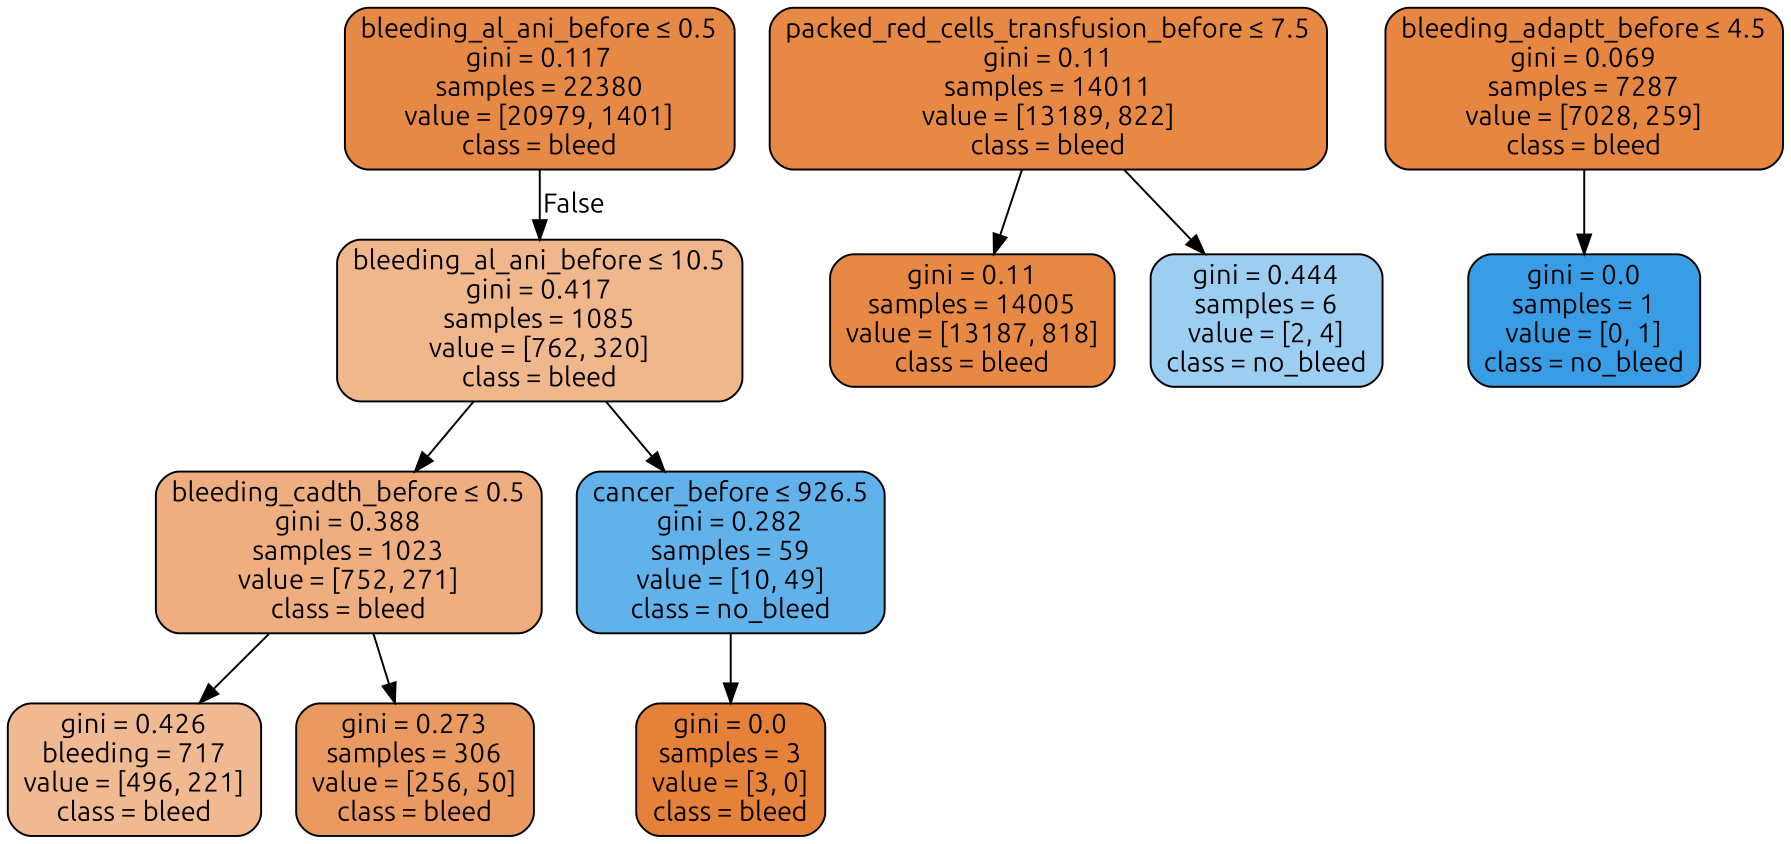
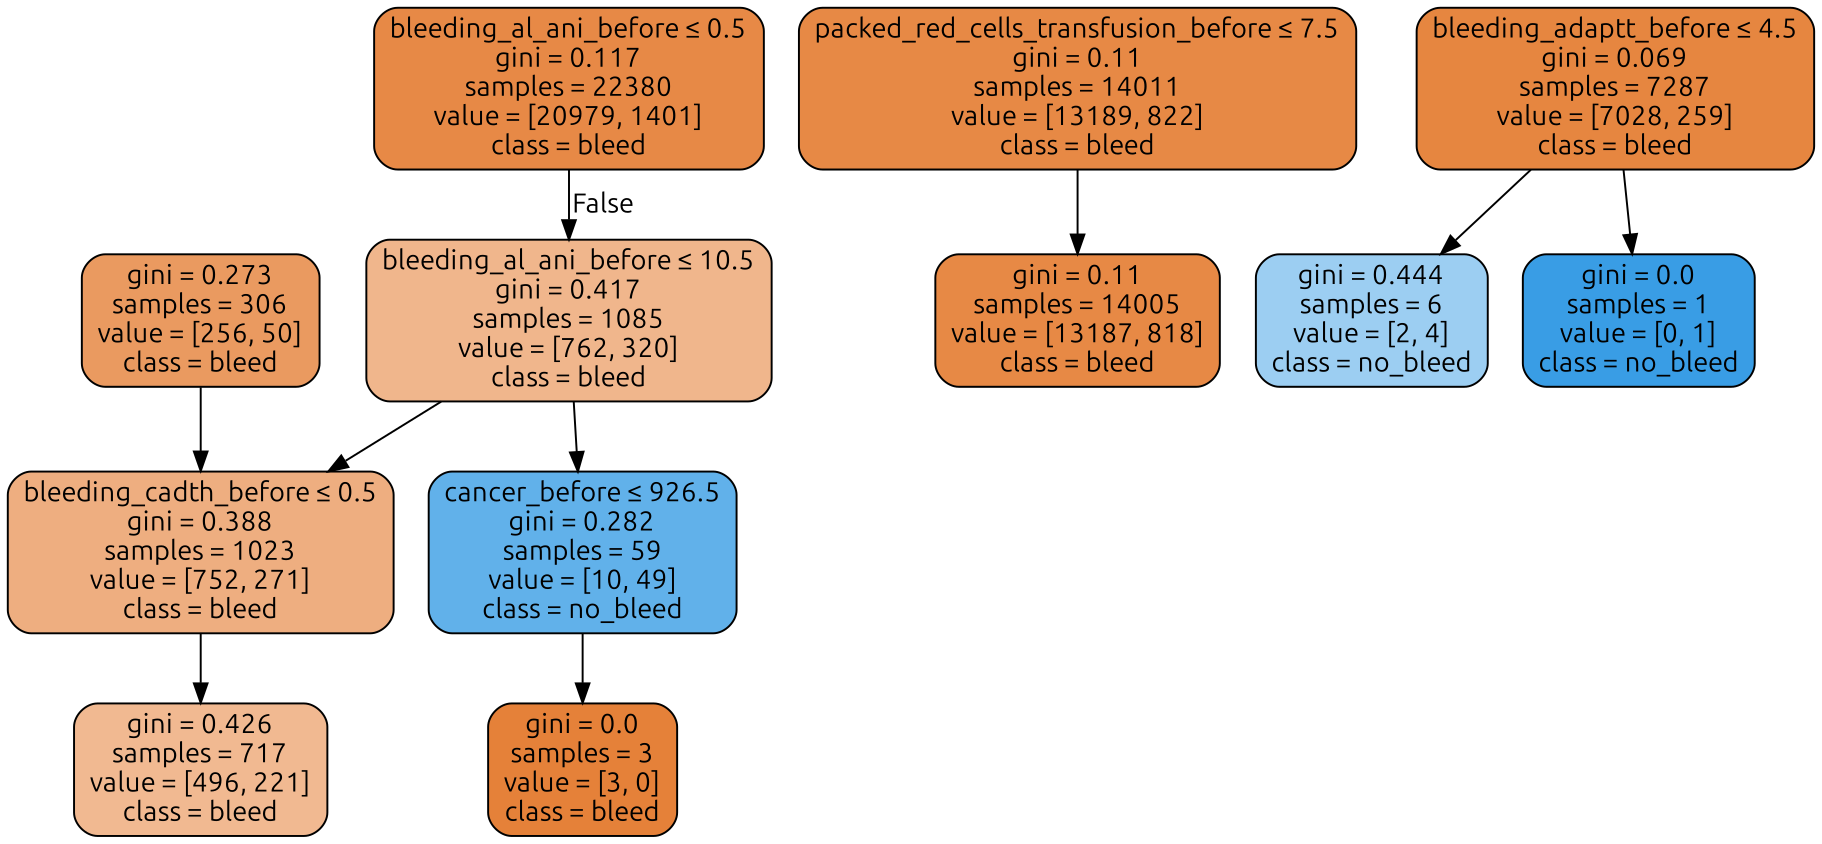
(1157, 205) -> (1493, 205)
(381, 659) -> (201, 419)
(134, 754) -> (201, 754)
